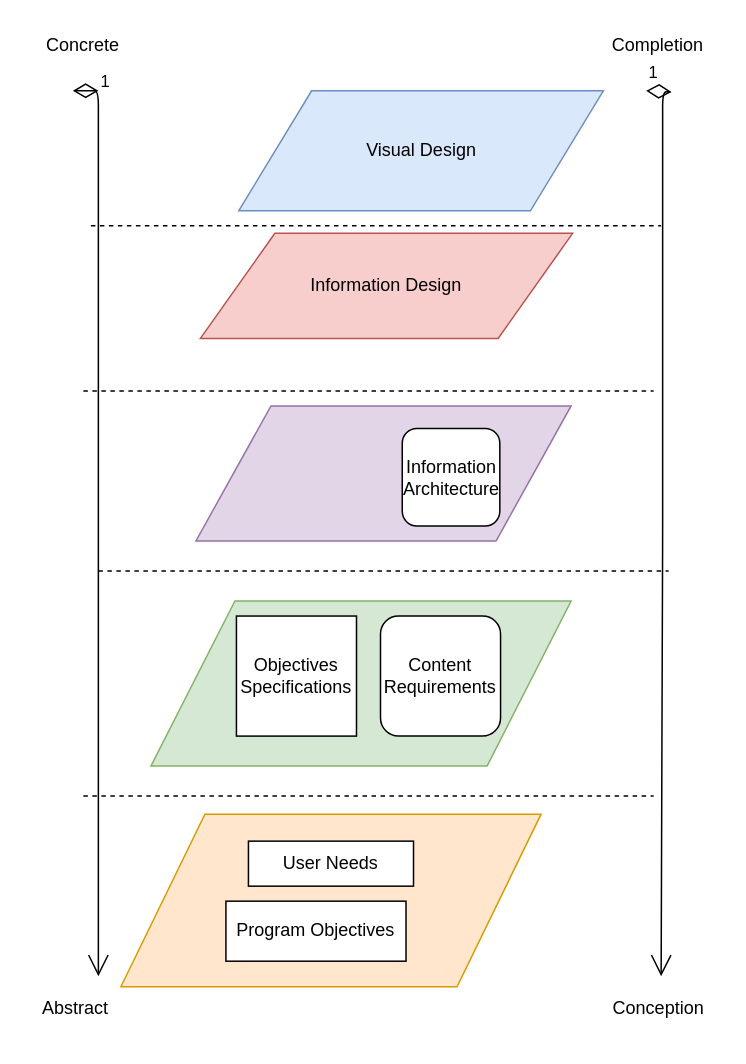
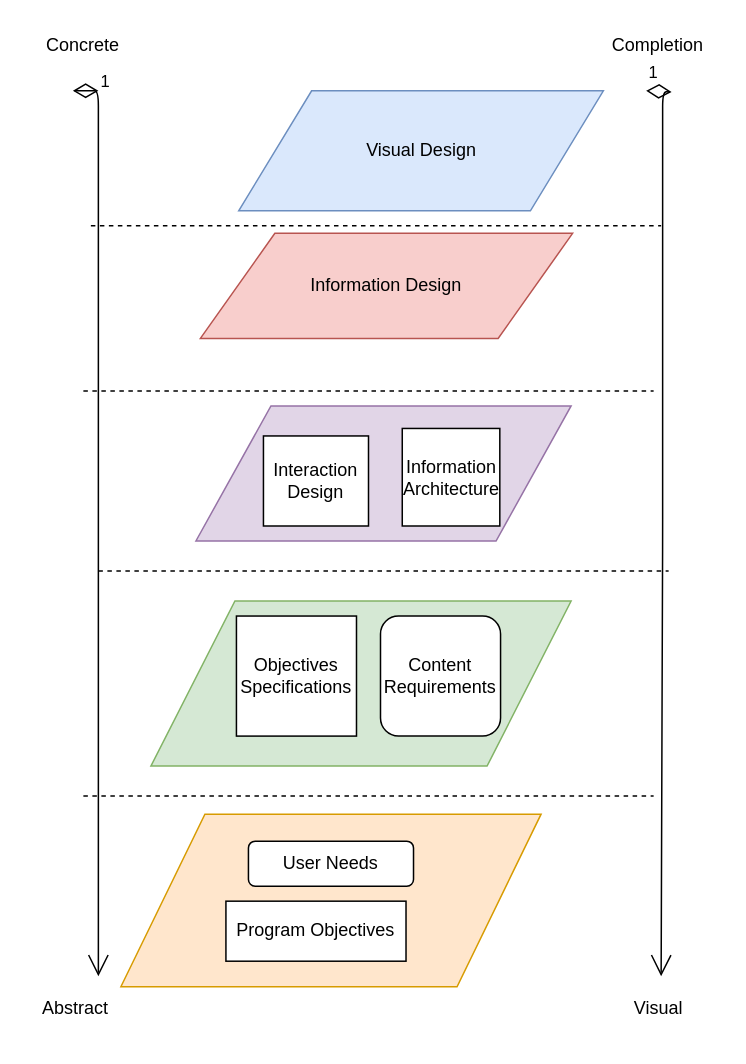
(451, 477) -> (451, 477)
none -> (316, 481)
(331, 863) -> (331, 863)
(659, 1009) -> (659, 1009)
